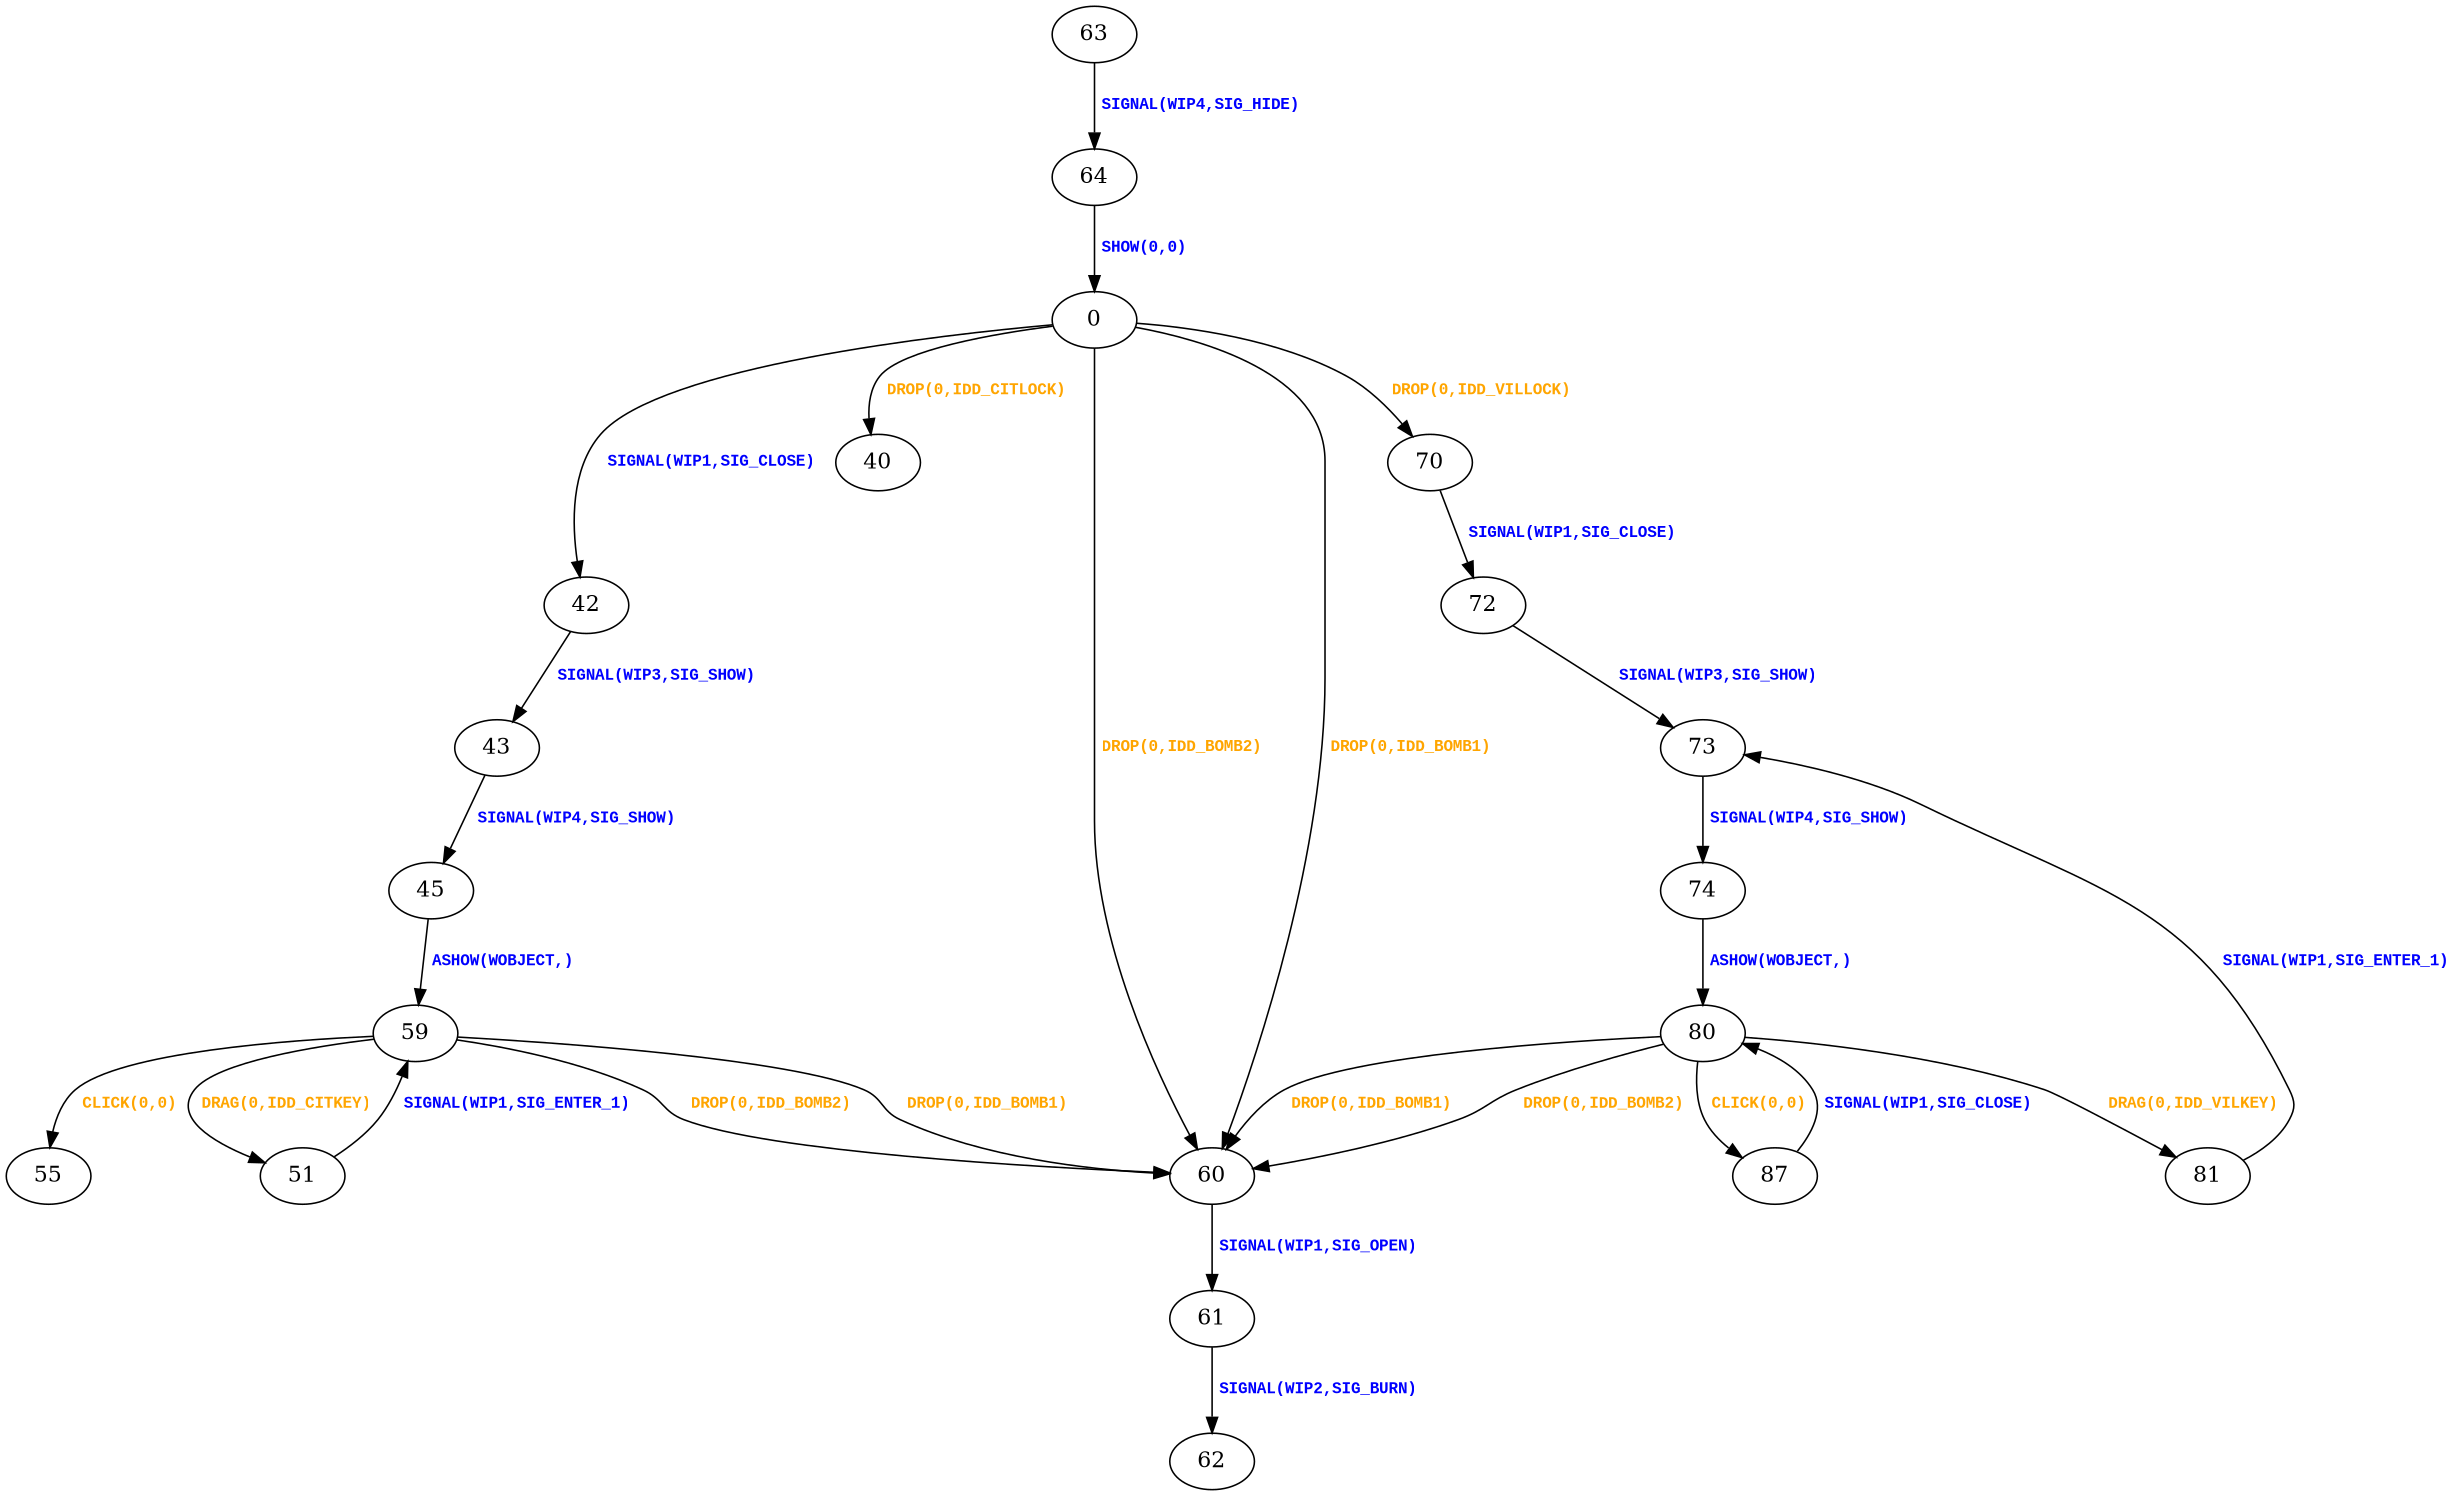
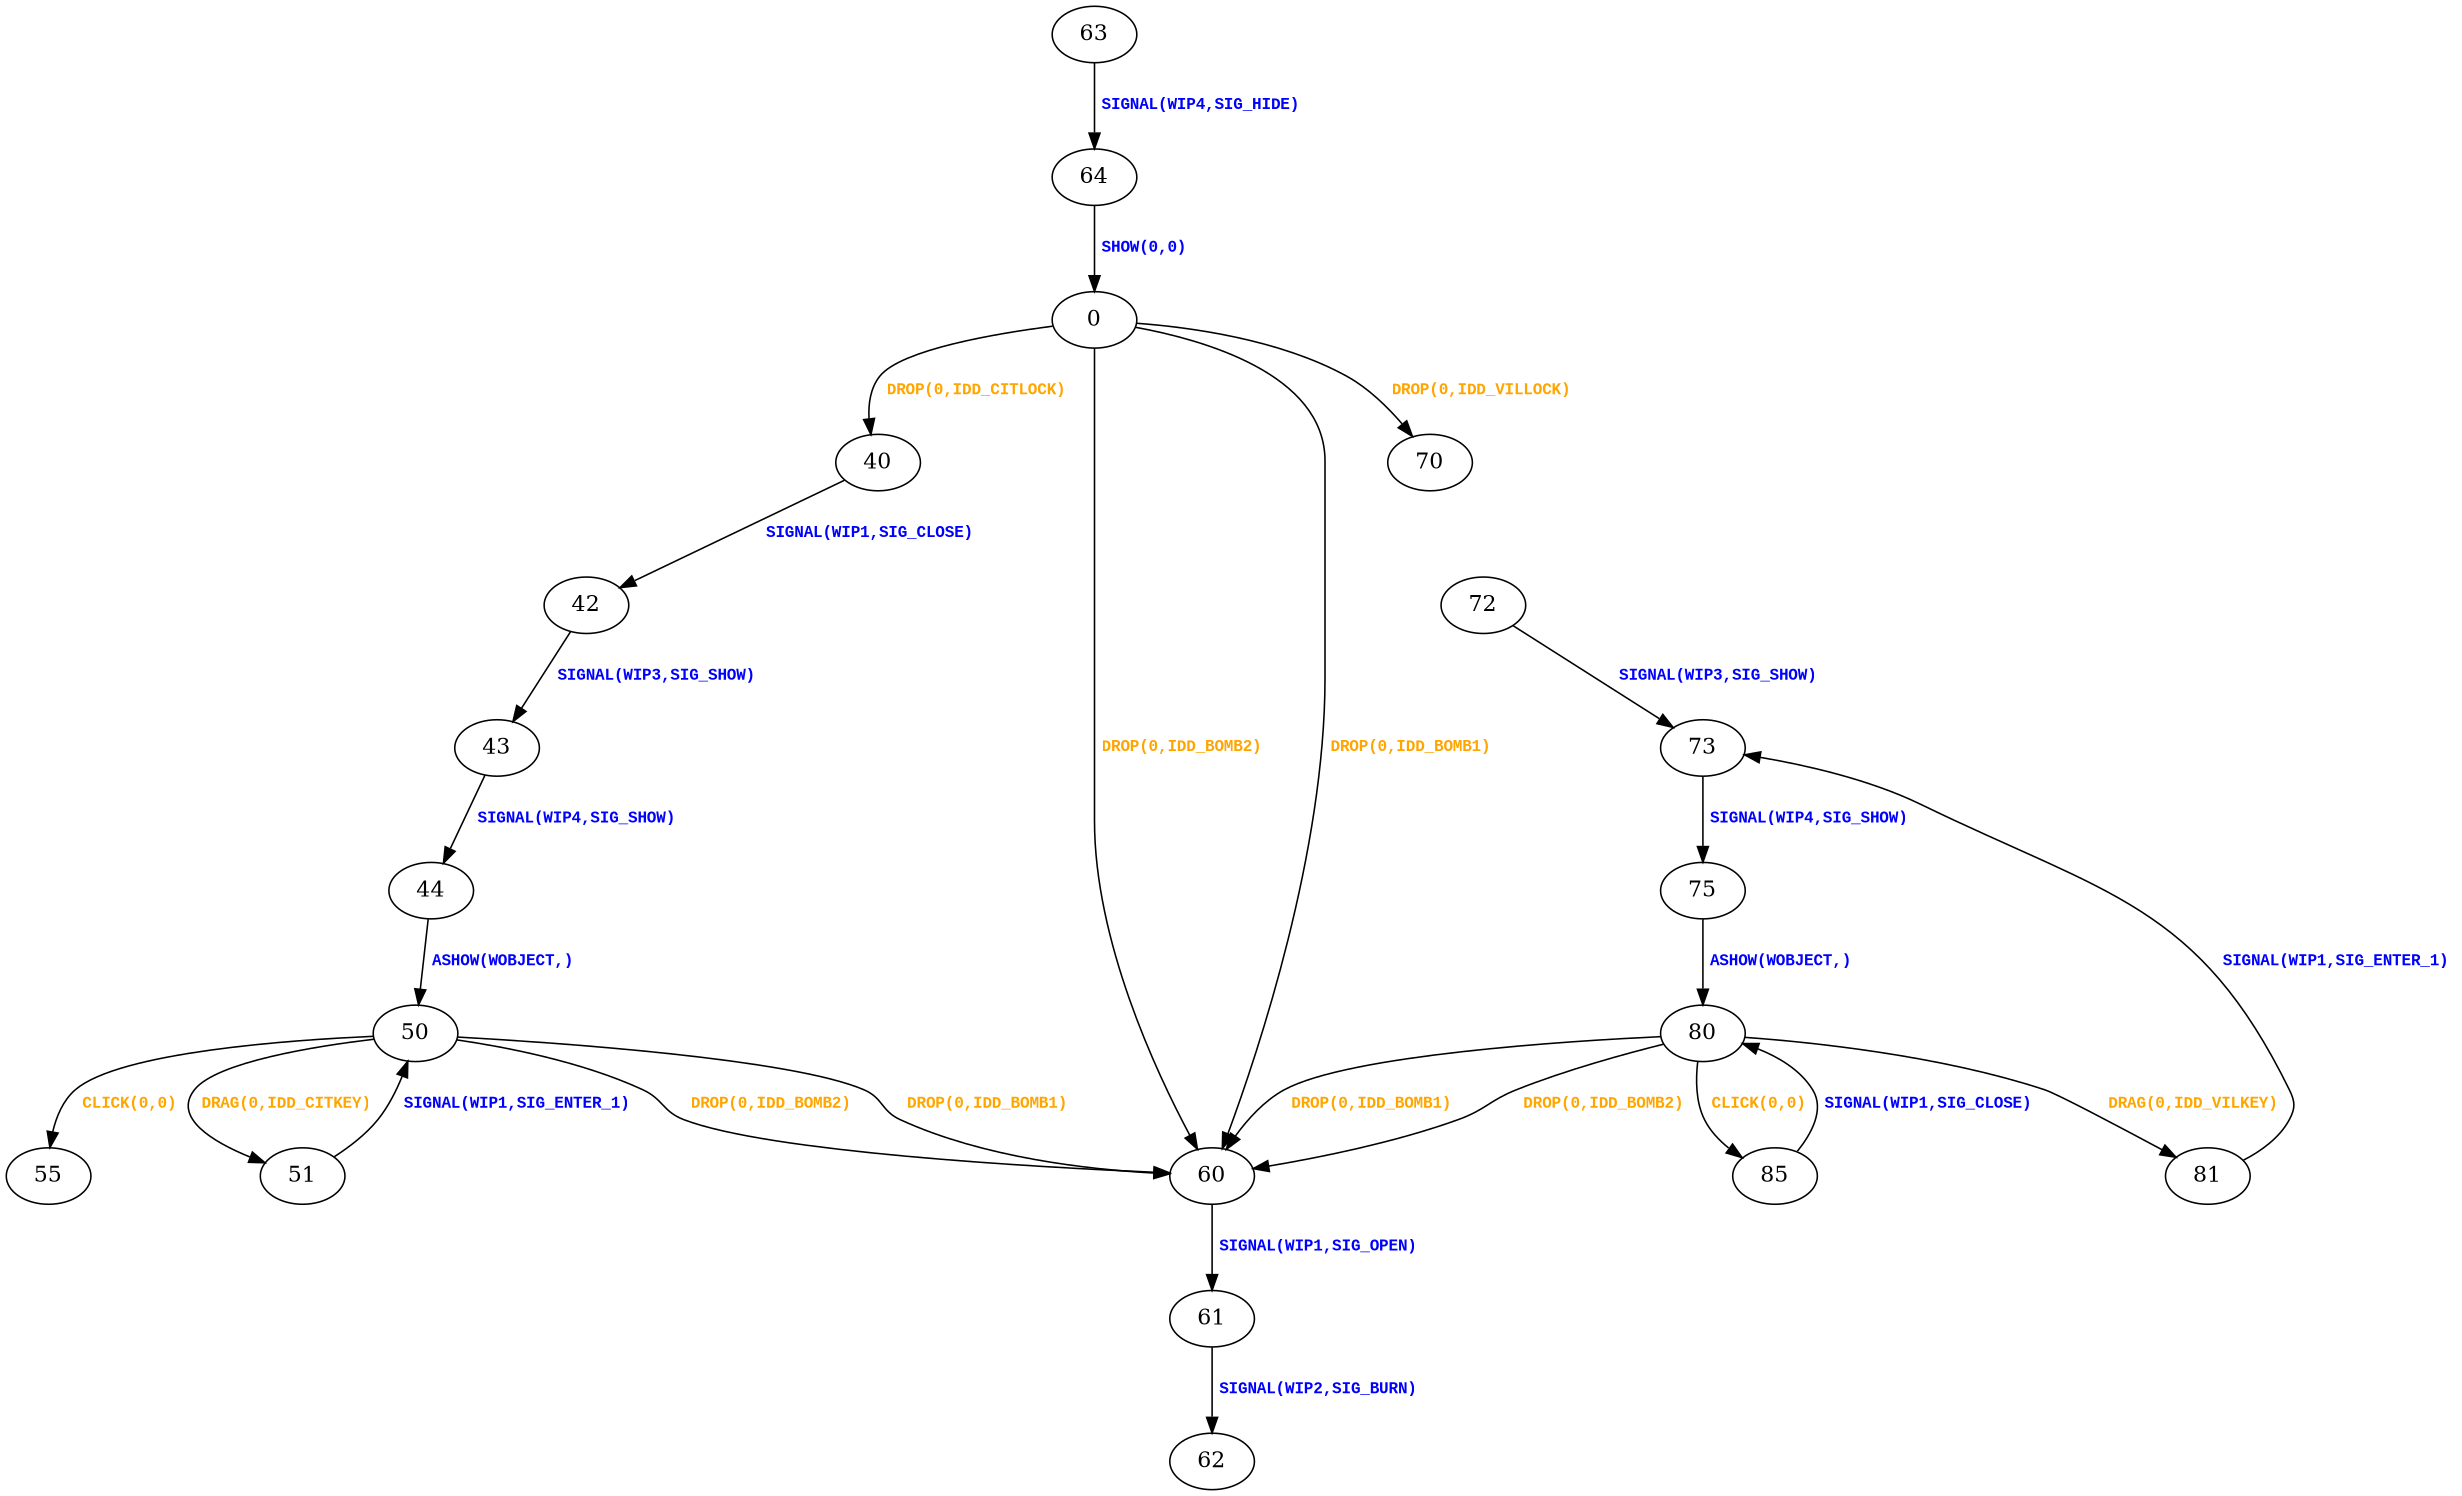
(754, 369) -> (740, 530)
(1454, 526) -> none
(431, 891) -> (431, 891)
(1703, 891) -> (1703, 891)
(416, 1033) -> (416, 1033)
(1775, 1176) -> (1775, 1176)
